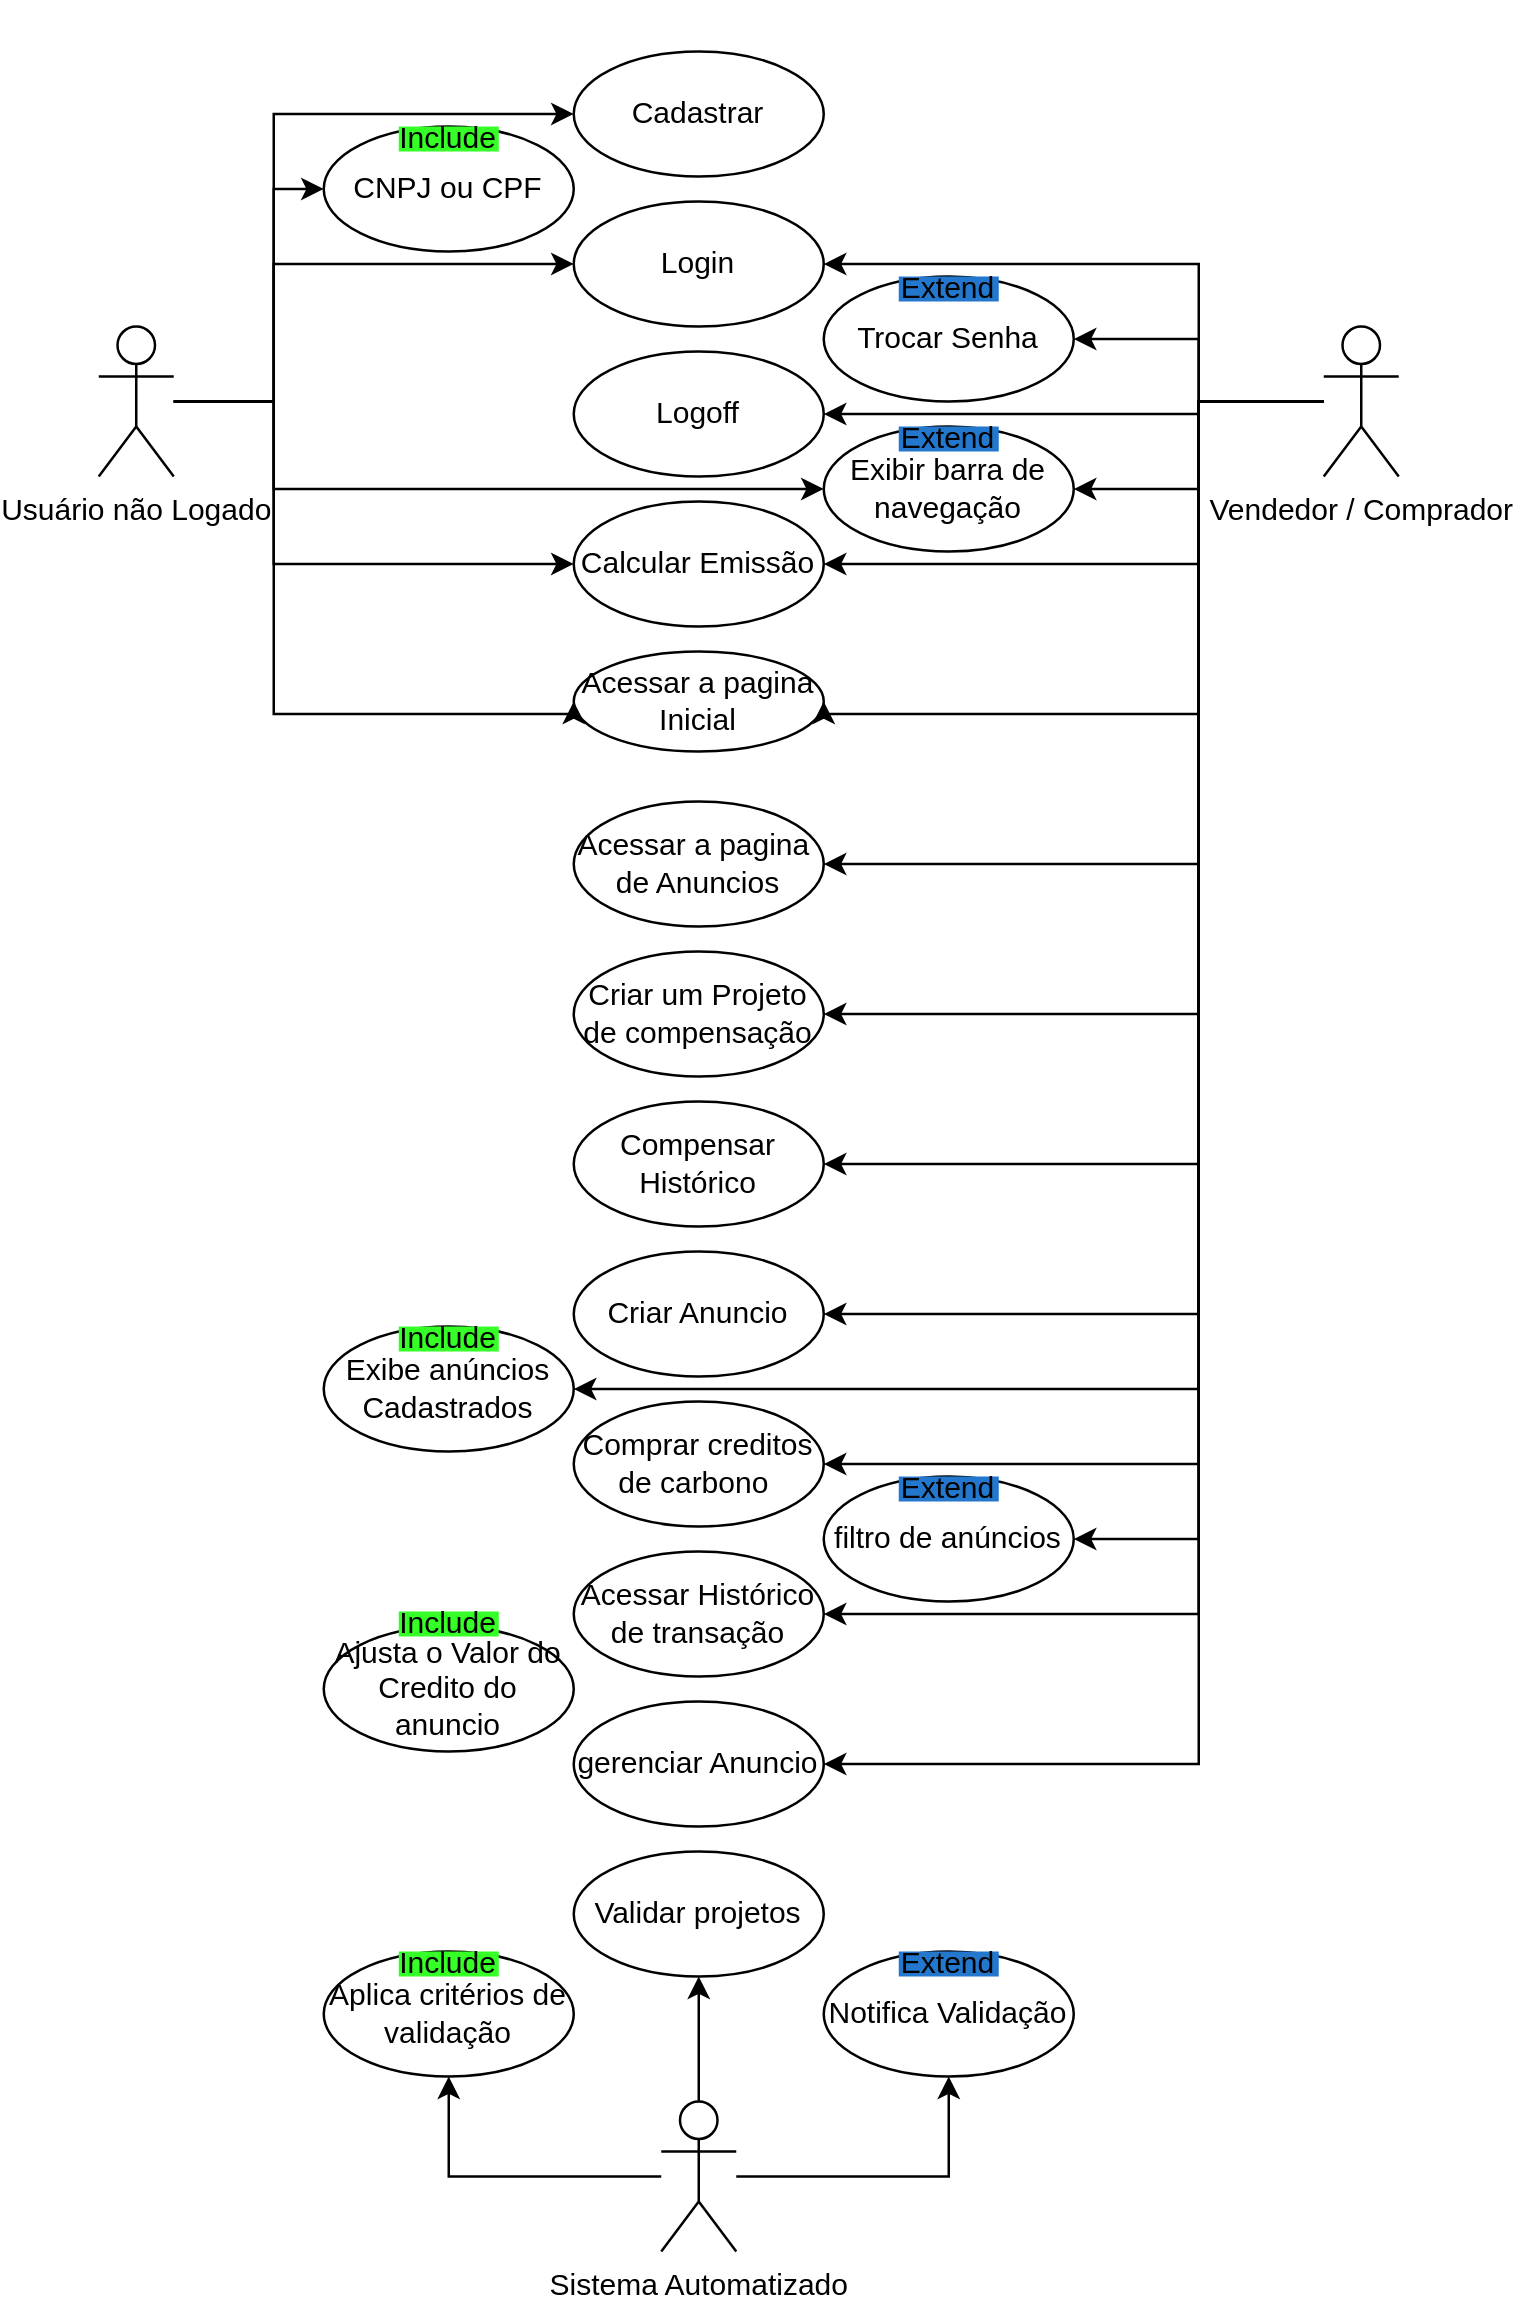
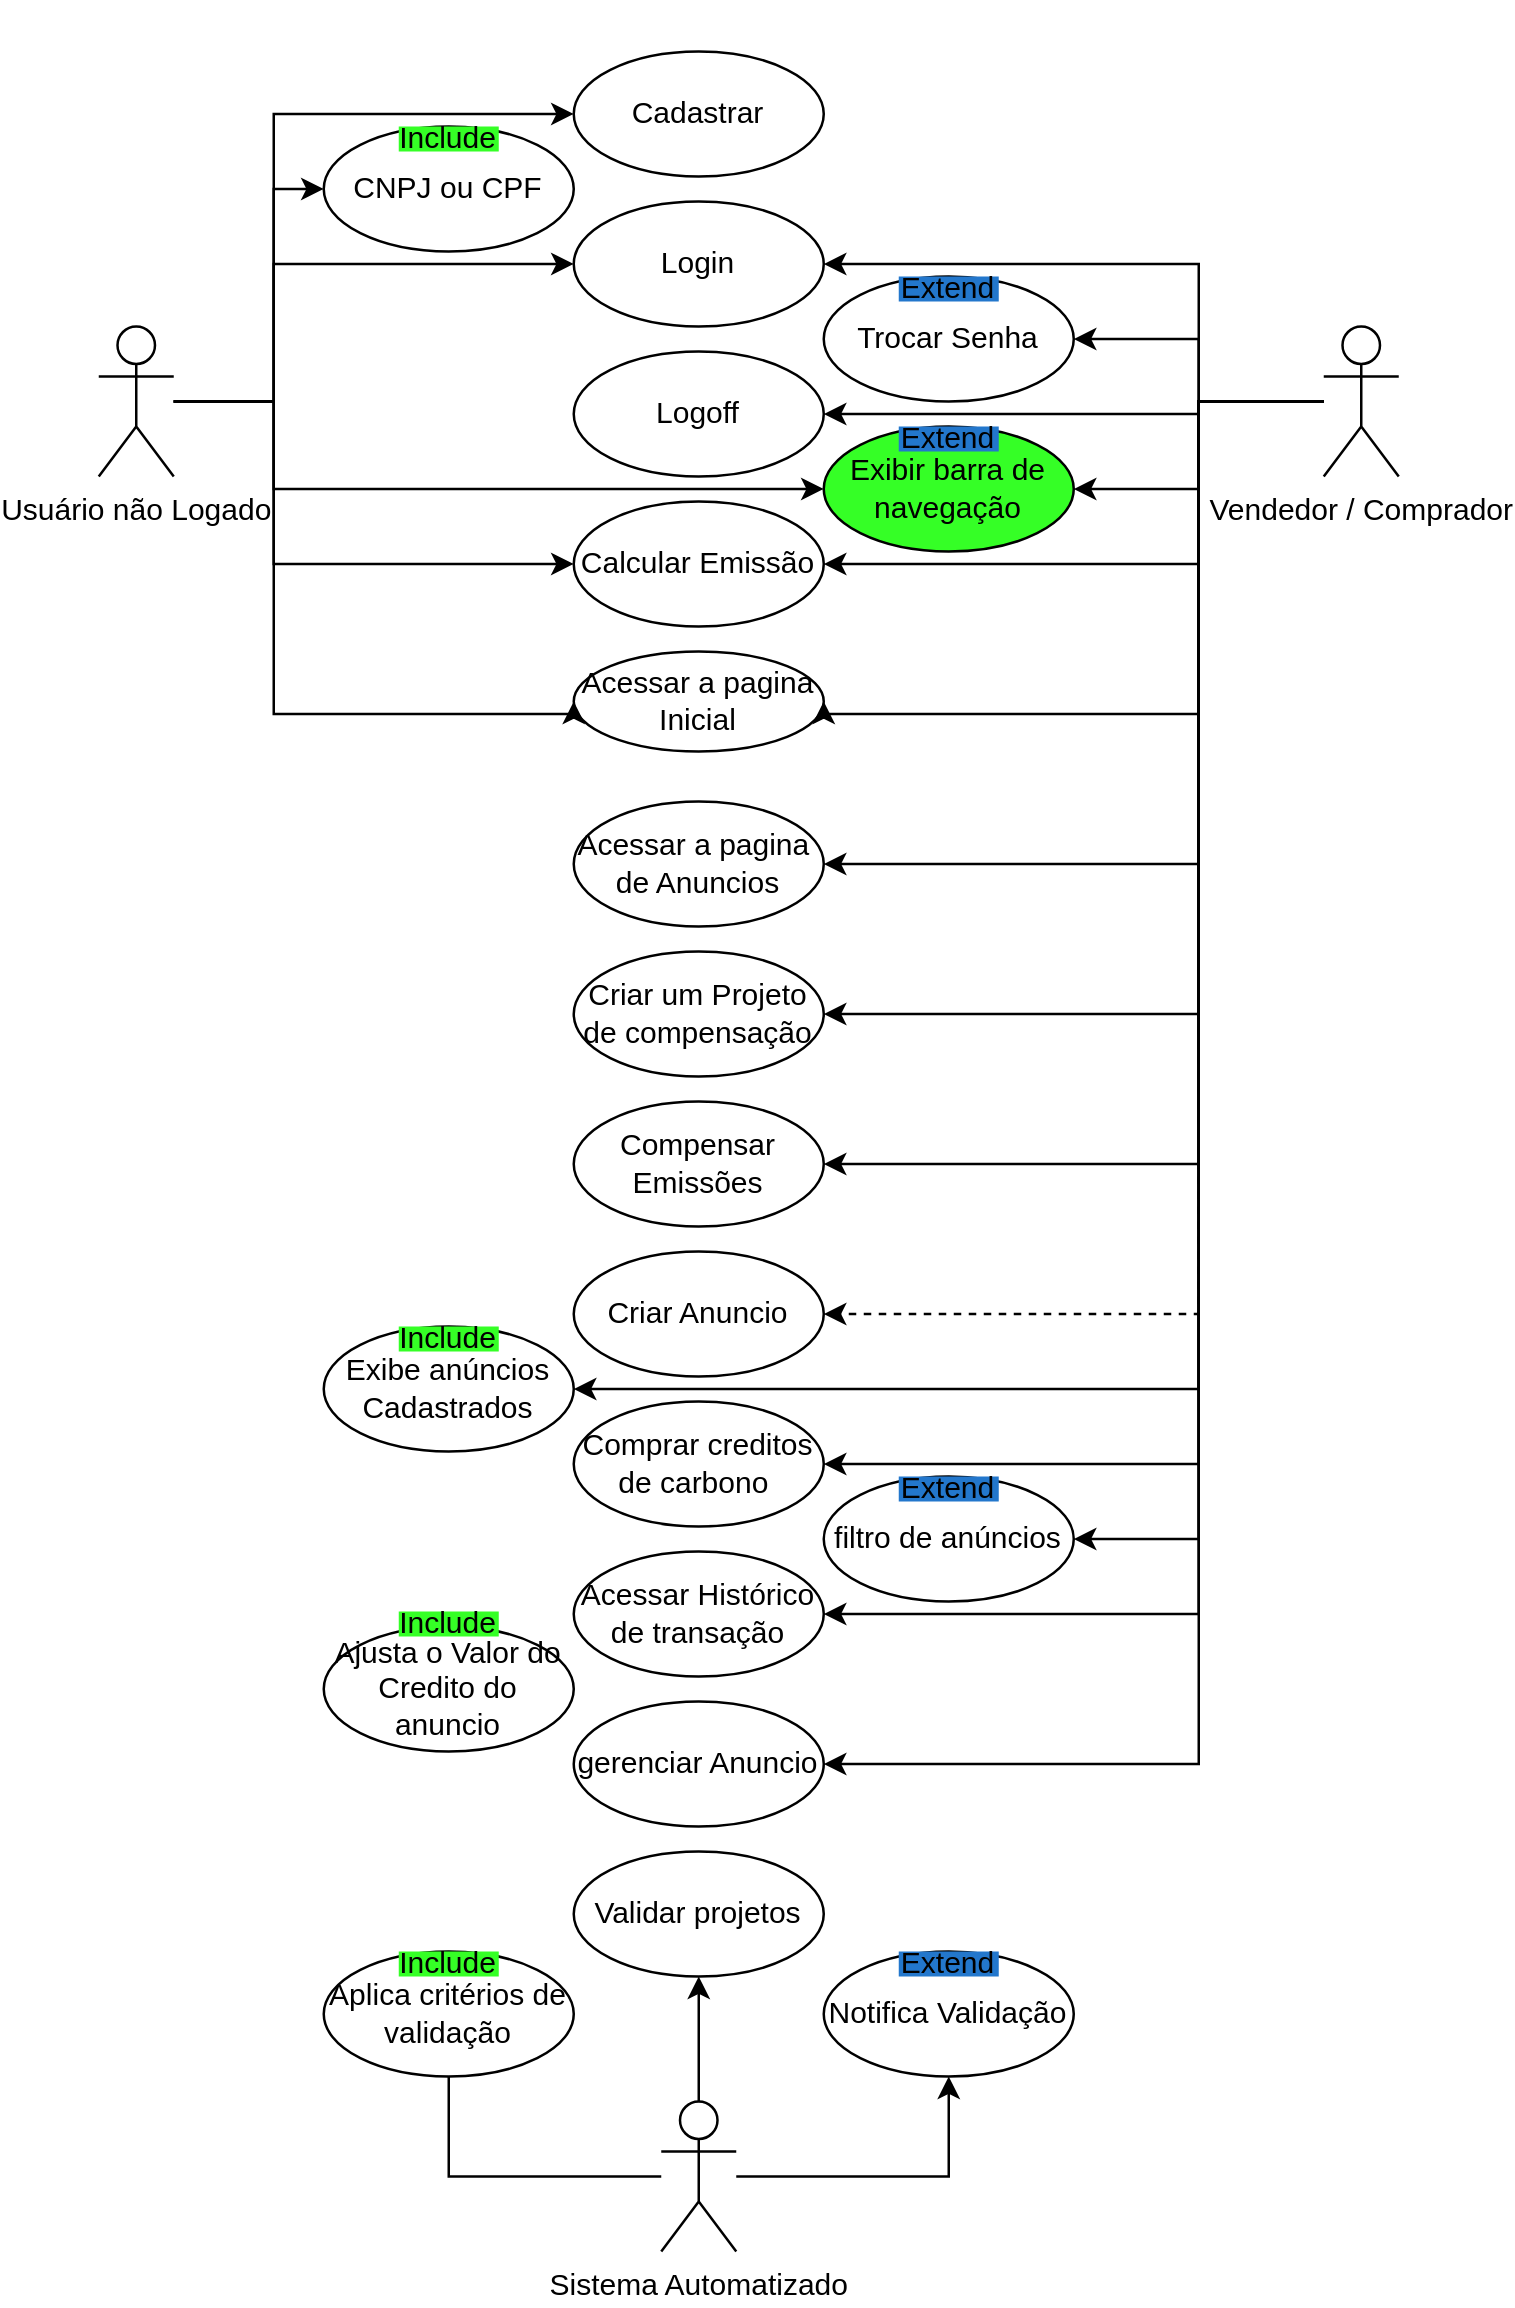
(949, 489) -> (949, 489)
(699, 1164) -> (699, 1164)
(1019, 1314) -> (1019, 1314)
(449, 2094) -> (449, 2087)
